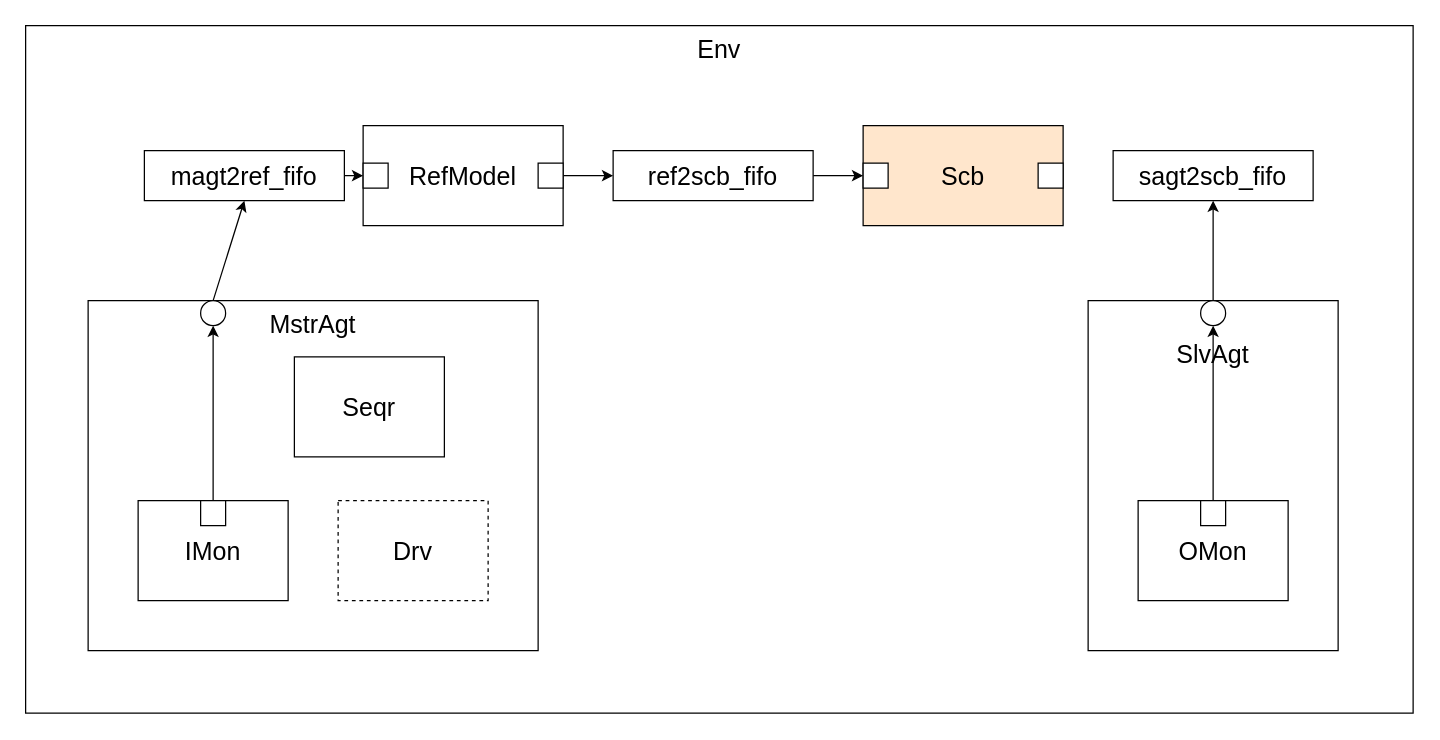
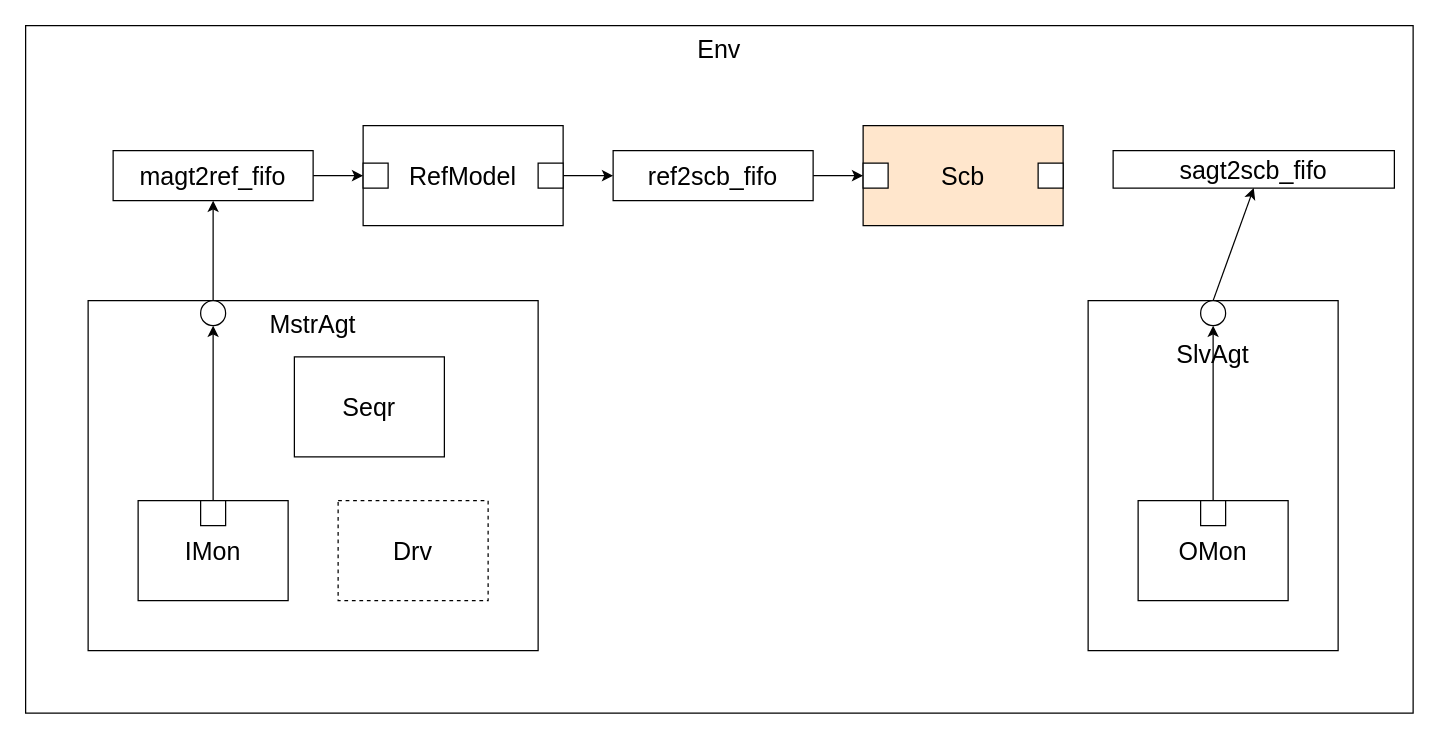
(244, 176) -> (213, 176)
(1213, 176) -> (1254, 169)
